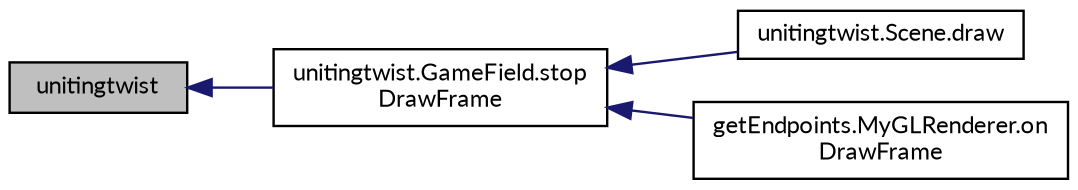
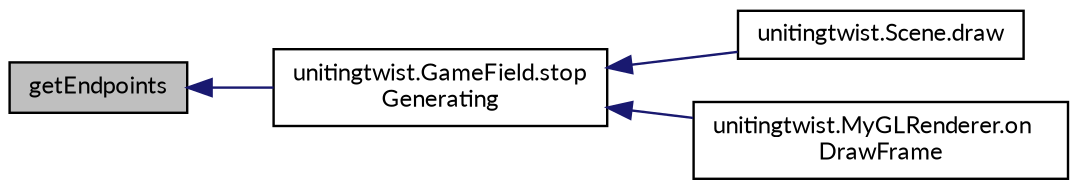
(98, 88) -> (98, 88)
(440, 88) -> (440, 88)
(881, 140) -> (881, 140)
